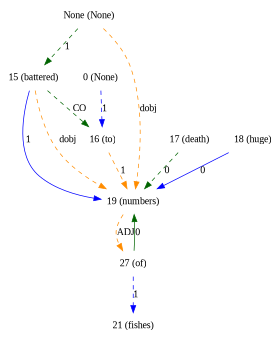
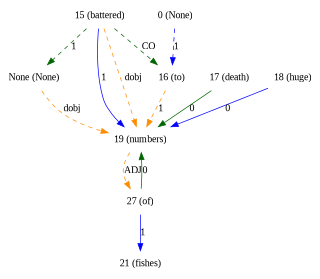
(64, 44) -> (70, 44)
(164, 168) -> (188, 107)
(133, 291) -> (140, 229)
